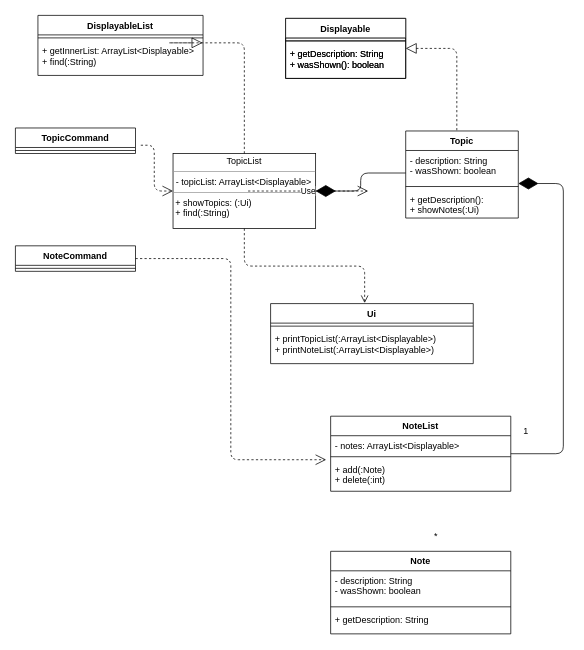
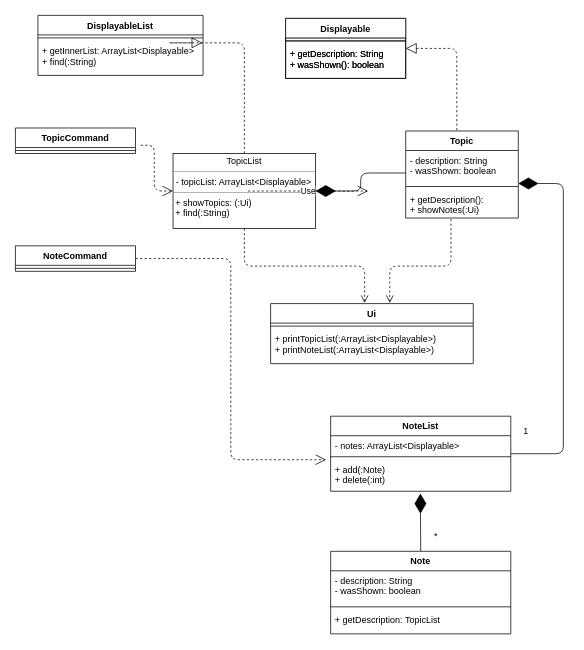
none -> (407, 266)
none -> (420, 532)
(388, 620) -> (394, 620)
